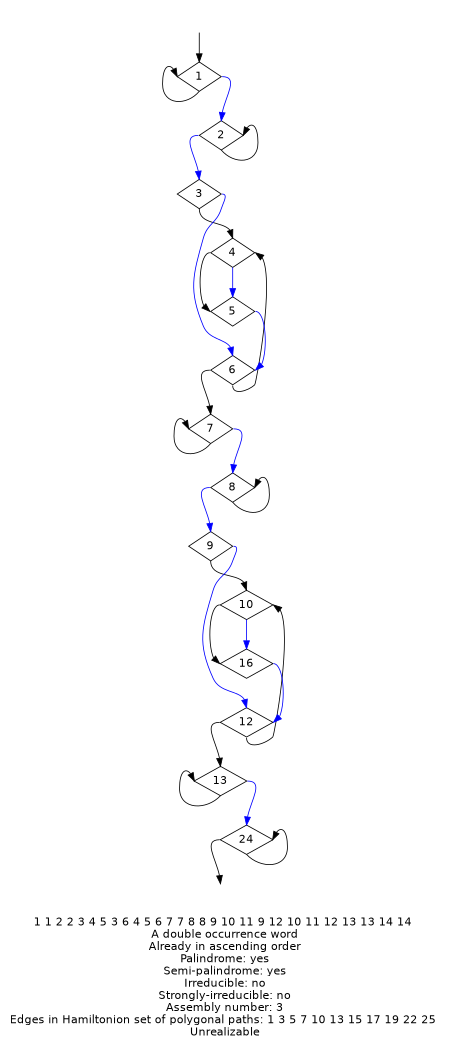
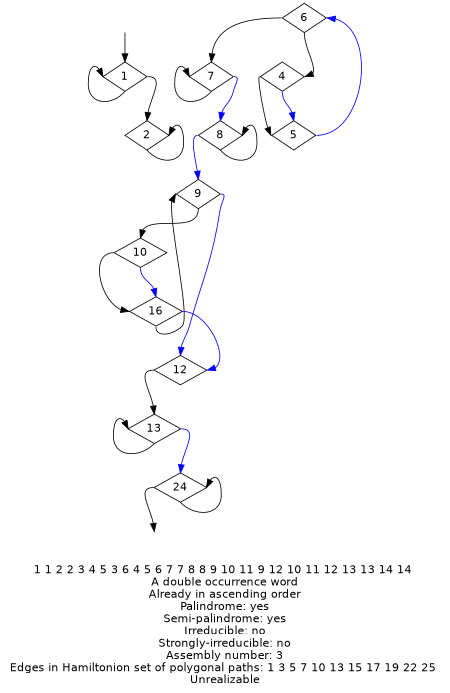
(229, 92) -> (154, 92)
(199, 194) -> none
none -> (181, 280)
(283, 666) -> none
